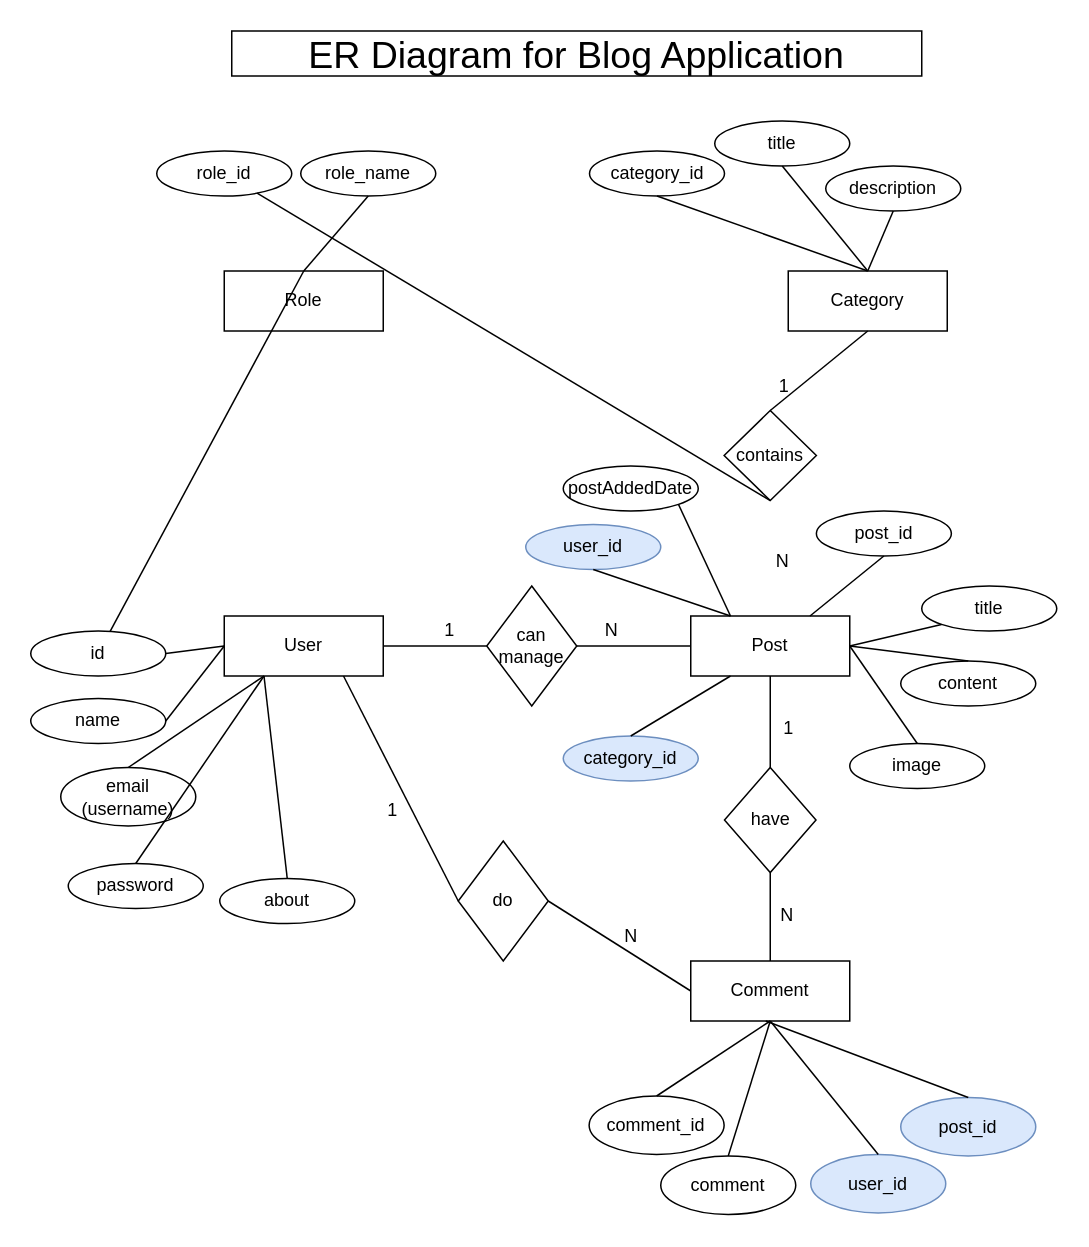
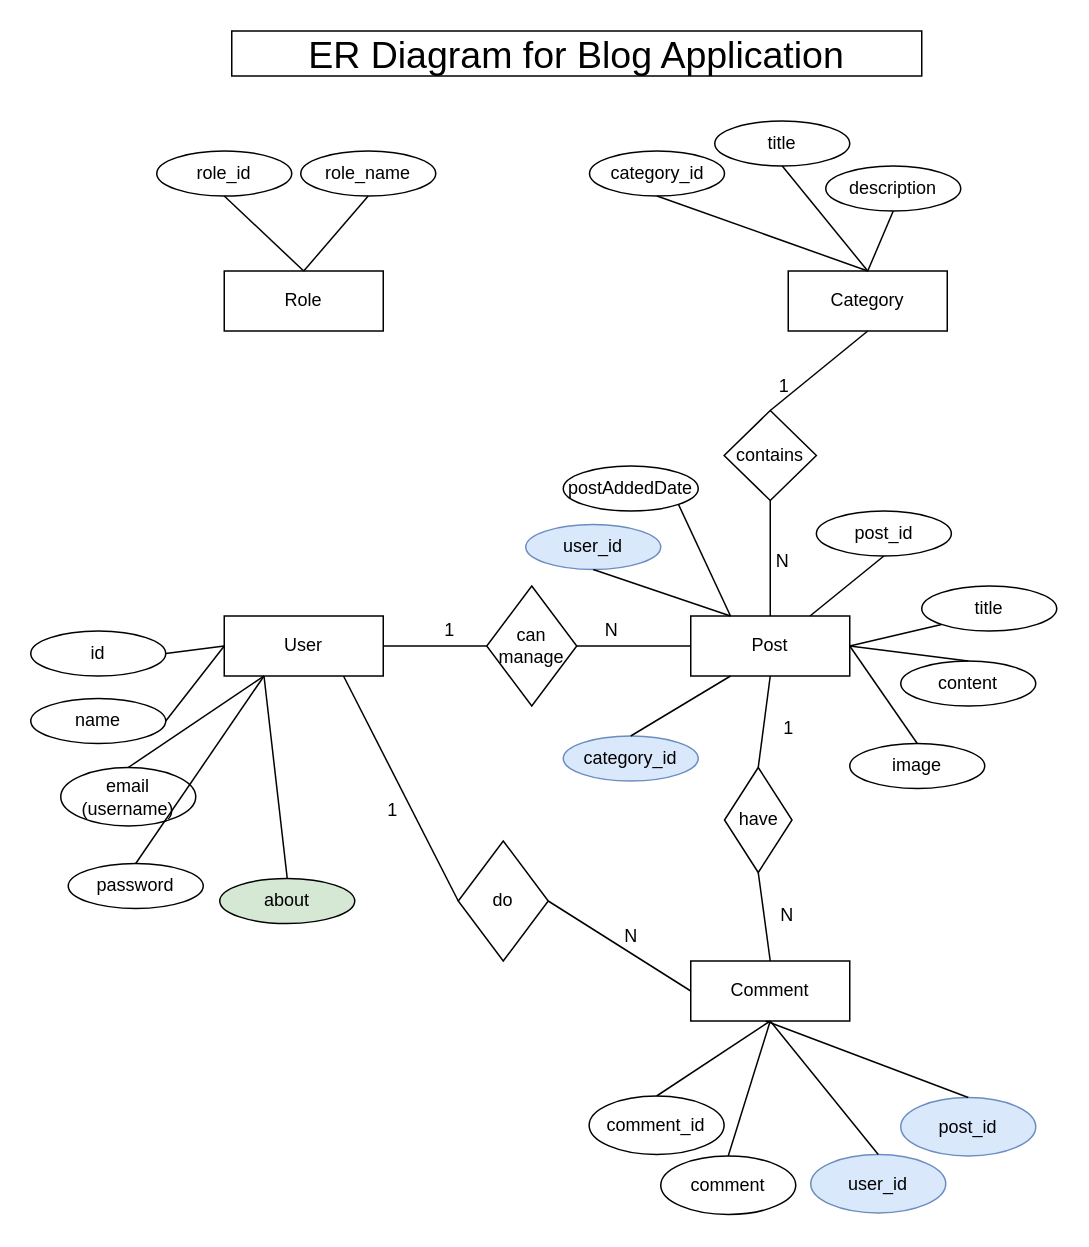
(514, 347) -> (770, 557)
(207, 451) -> (263, 232)
(770, 820) -> (758, 820)
(287, 901) -> (287, 901)
